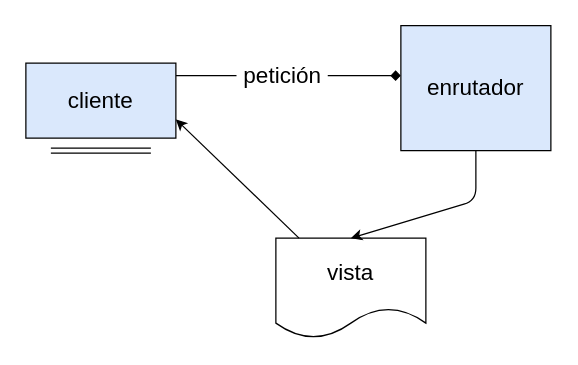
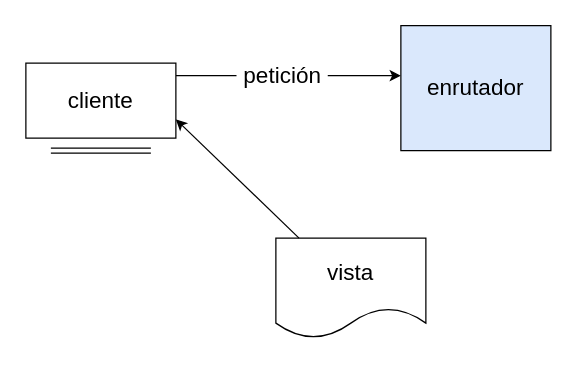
(390, 76) -> (391, 76)
(101, 101) -> (101, 101)
(439, 212) -> none
